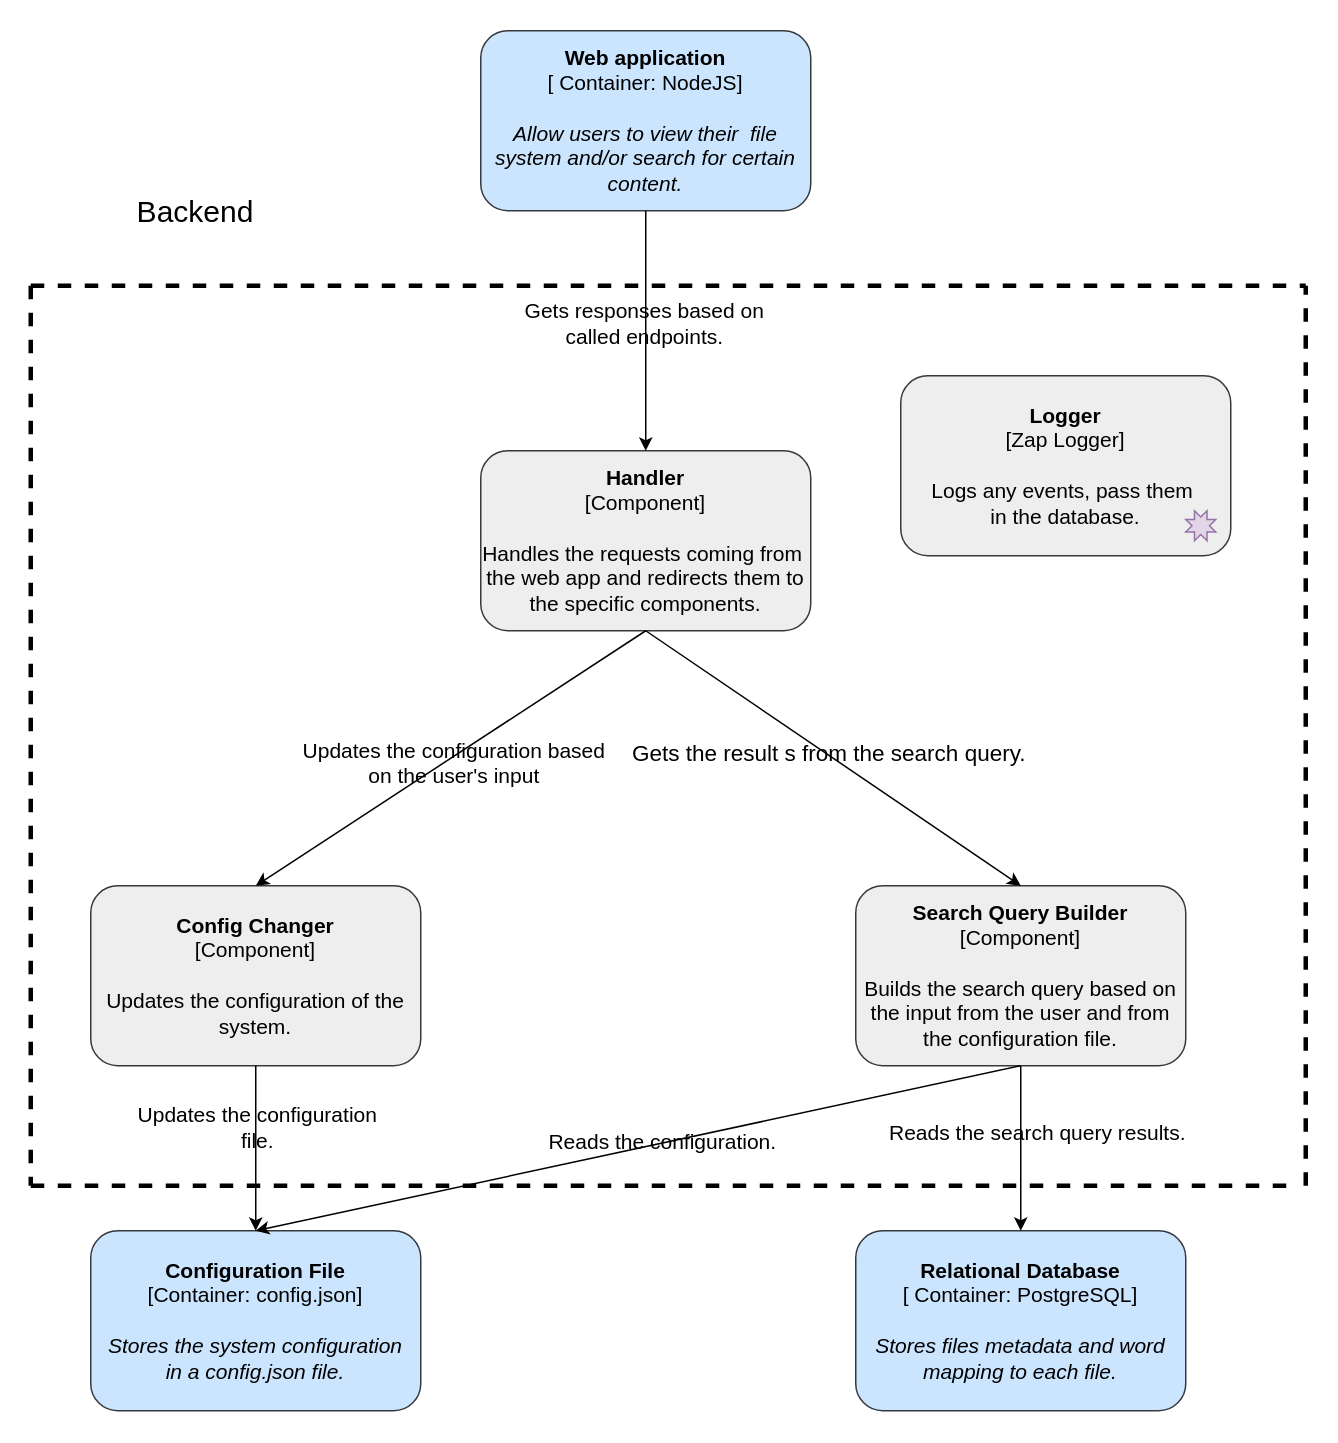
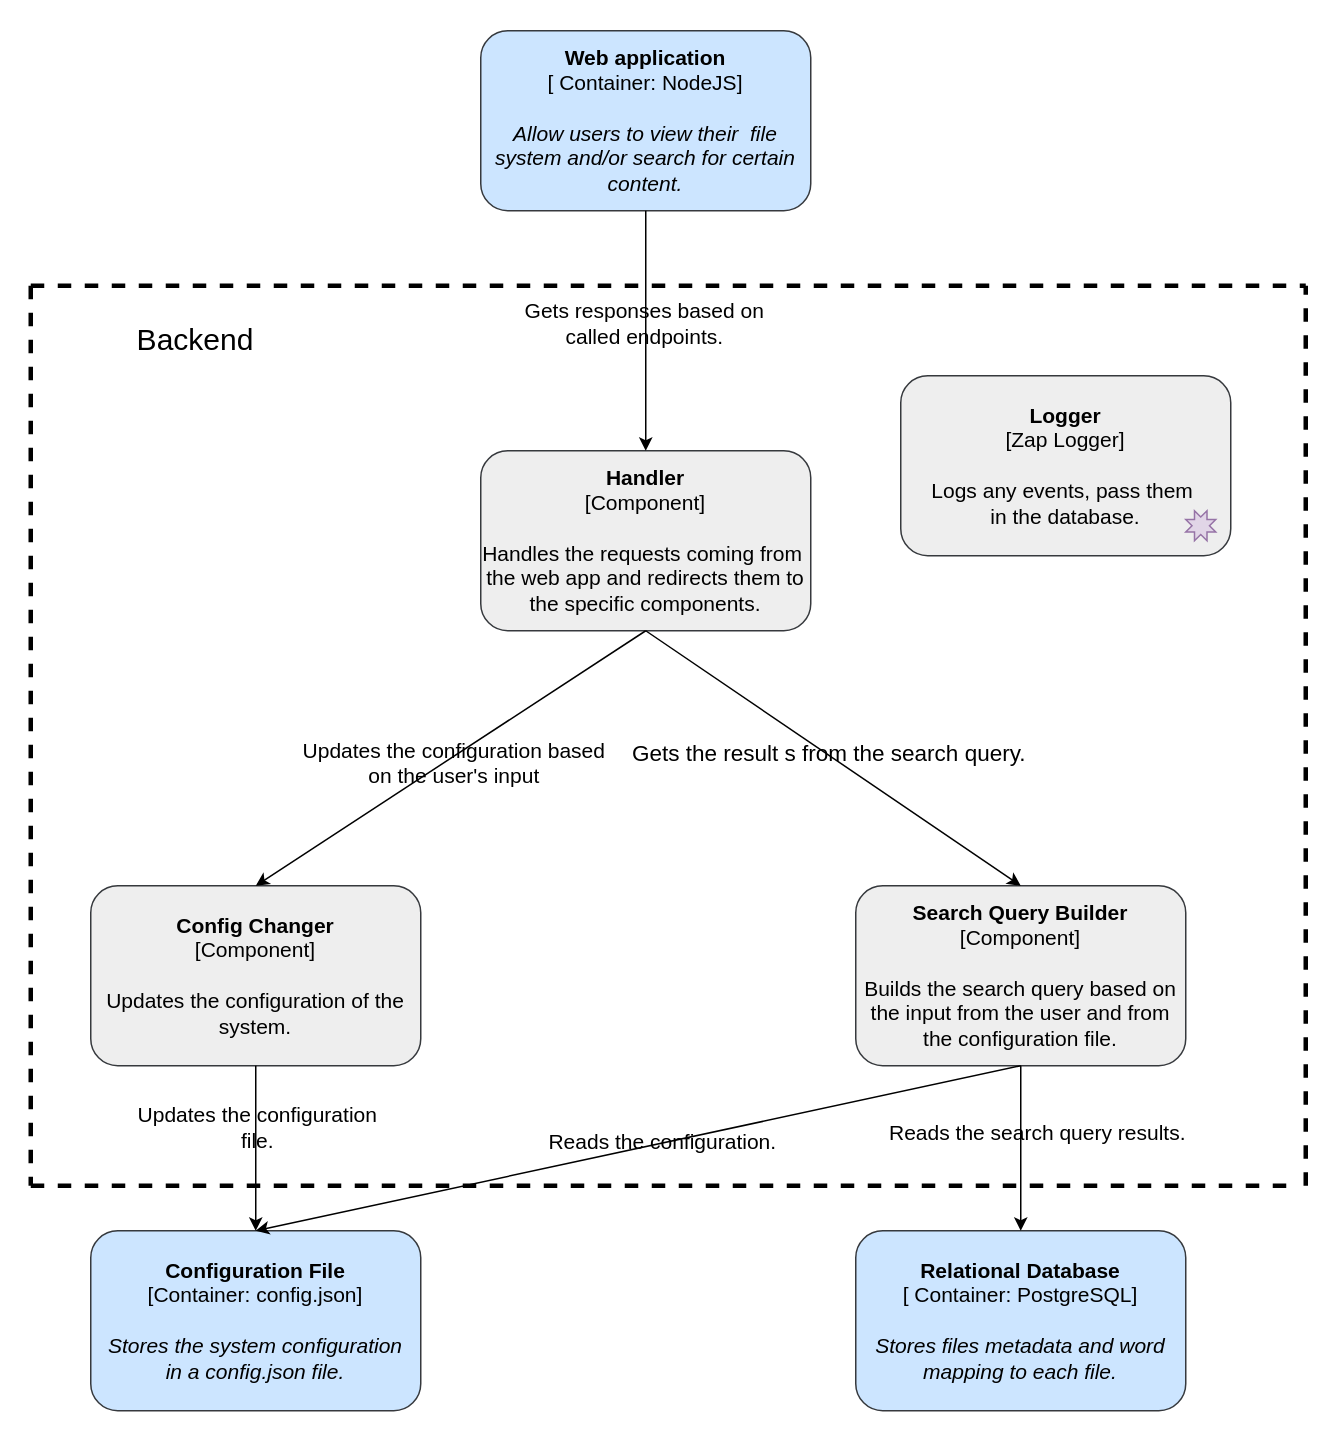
(196, 211) -> (196, 338)
